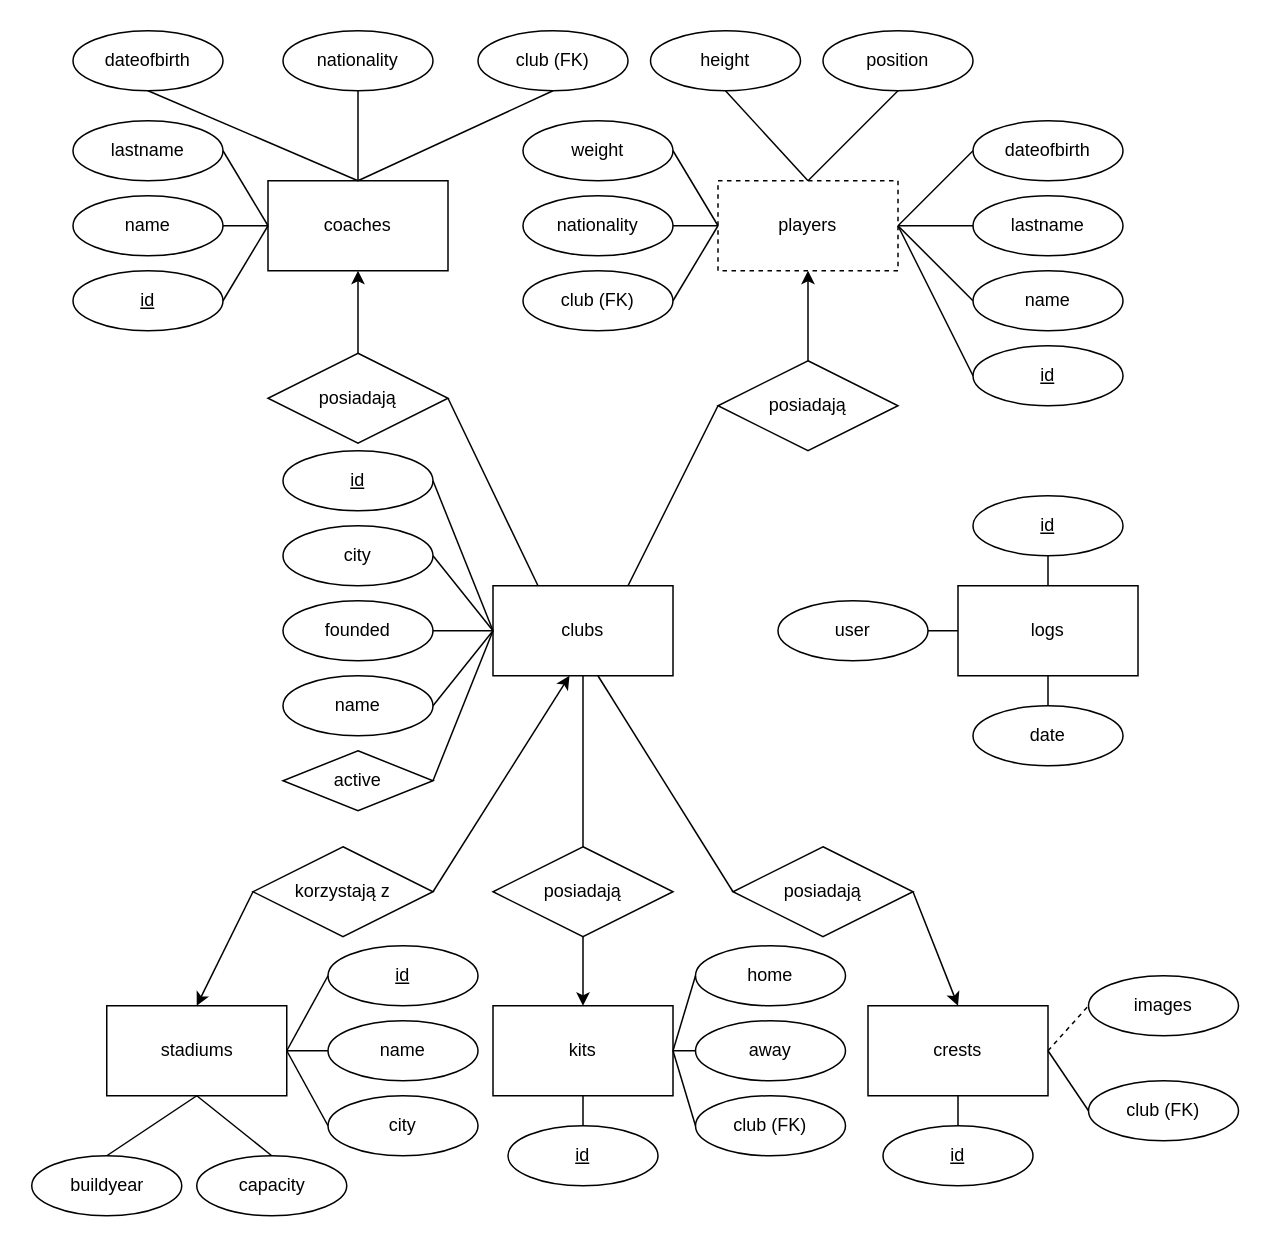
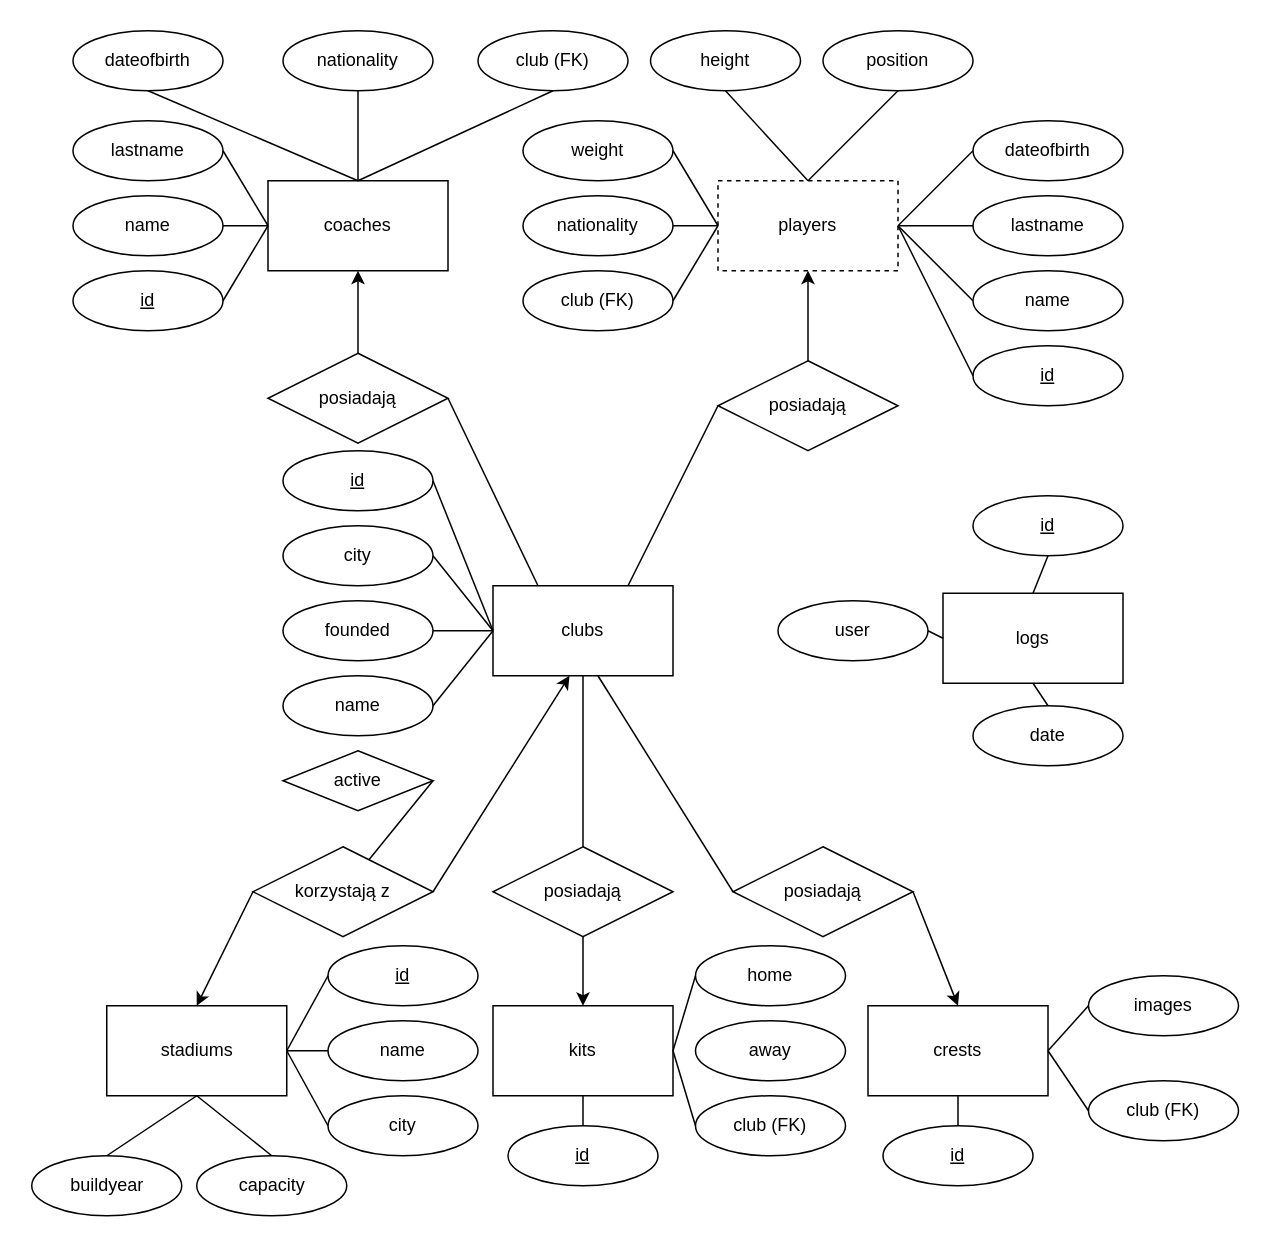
(1048, 631) -> (1033, 638)
(462, 707) -> (401, 820)
(1069, 1028) -> (1069, 1028)
(685, 1051) -> none
